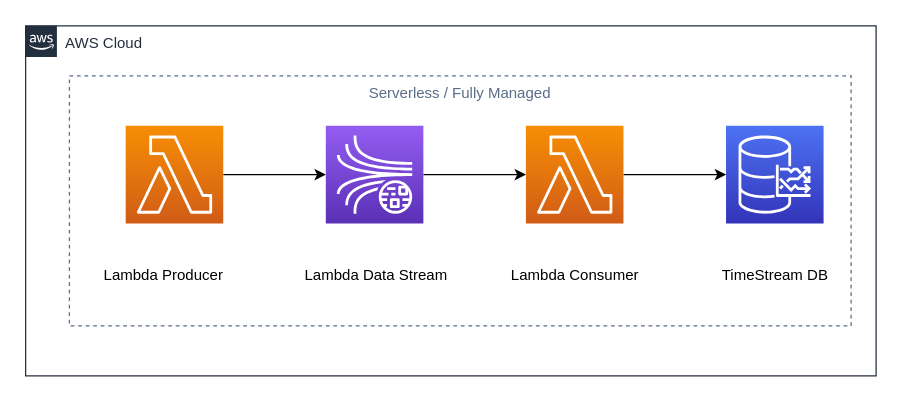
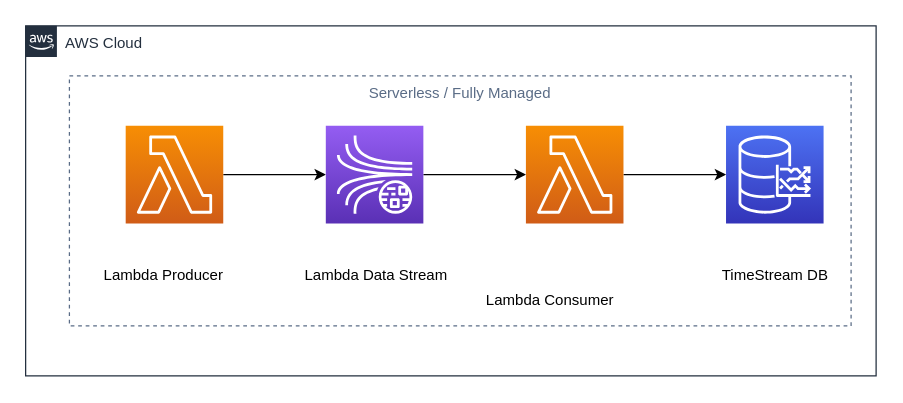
(574, 276) -> (549, 301)
